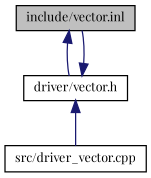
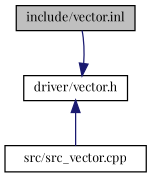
(67, 60) -> none
(76, 159) -> (76, 159)
